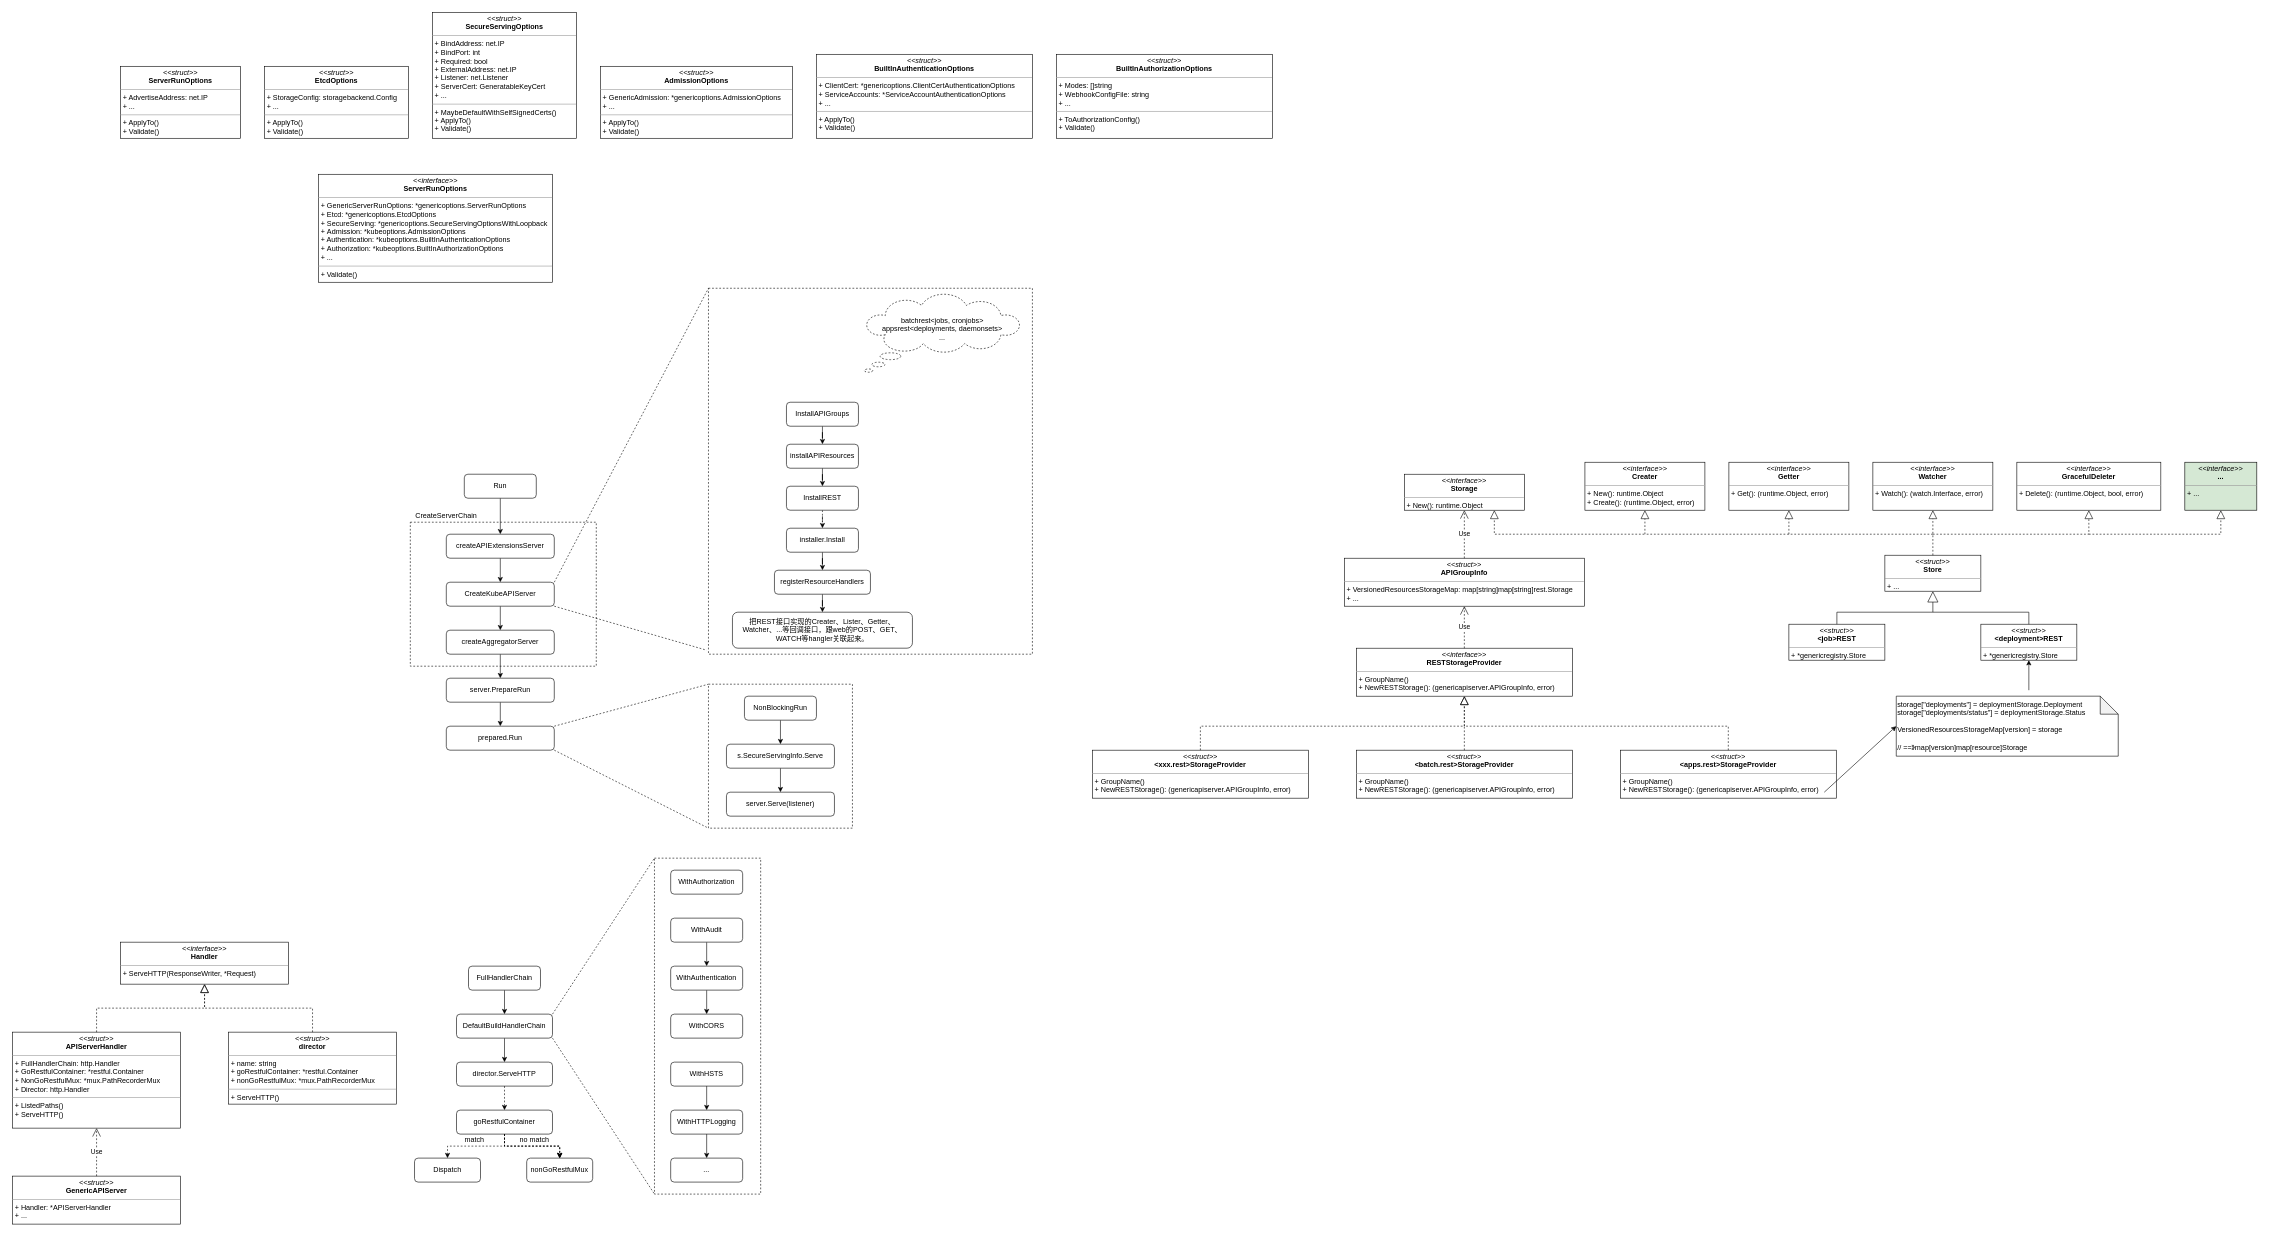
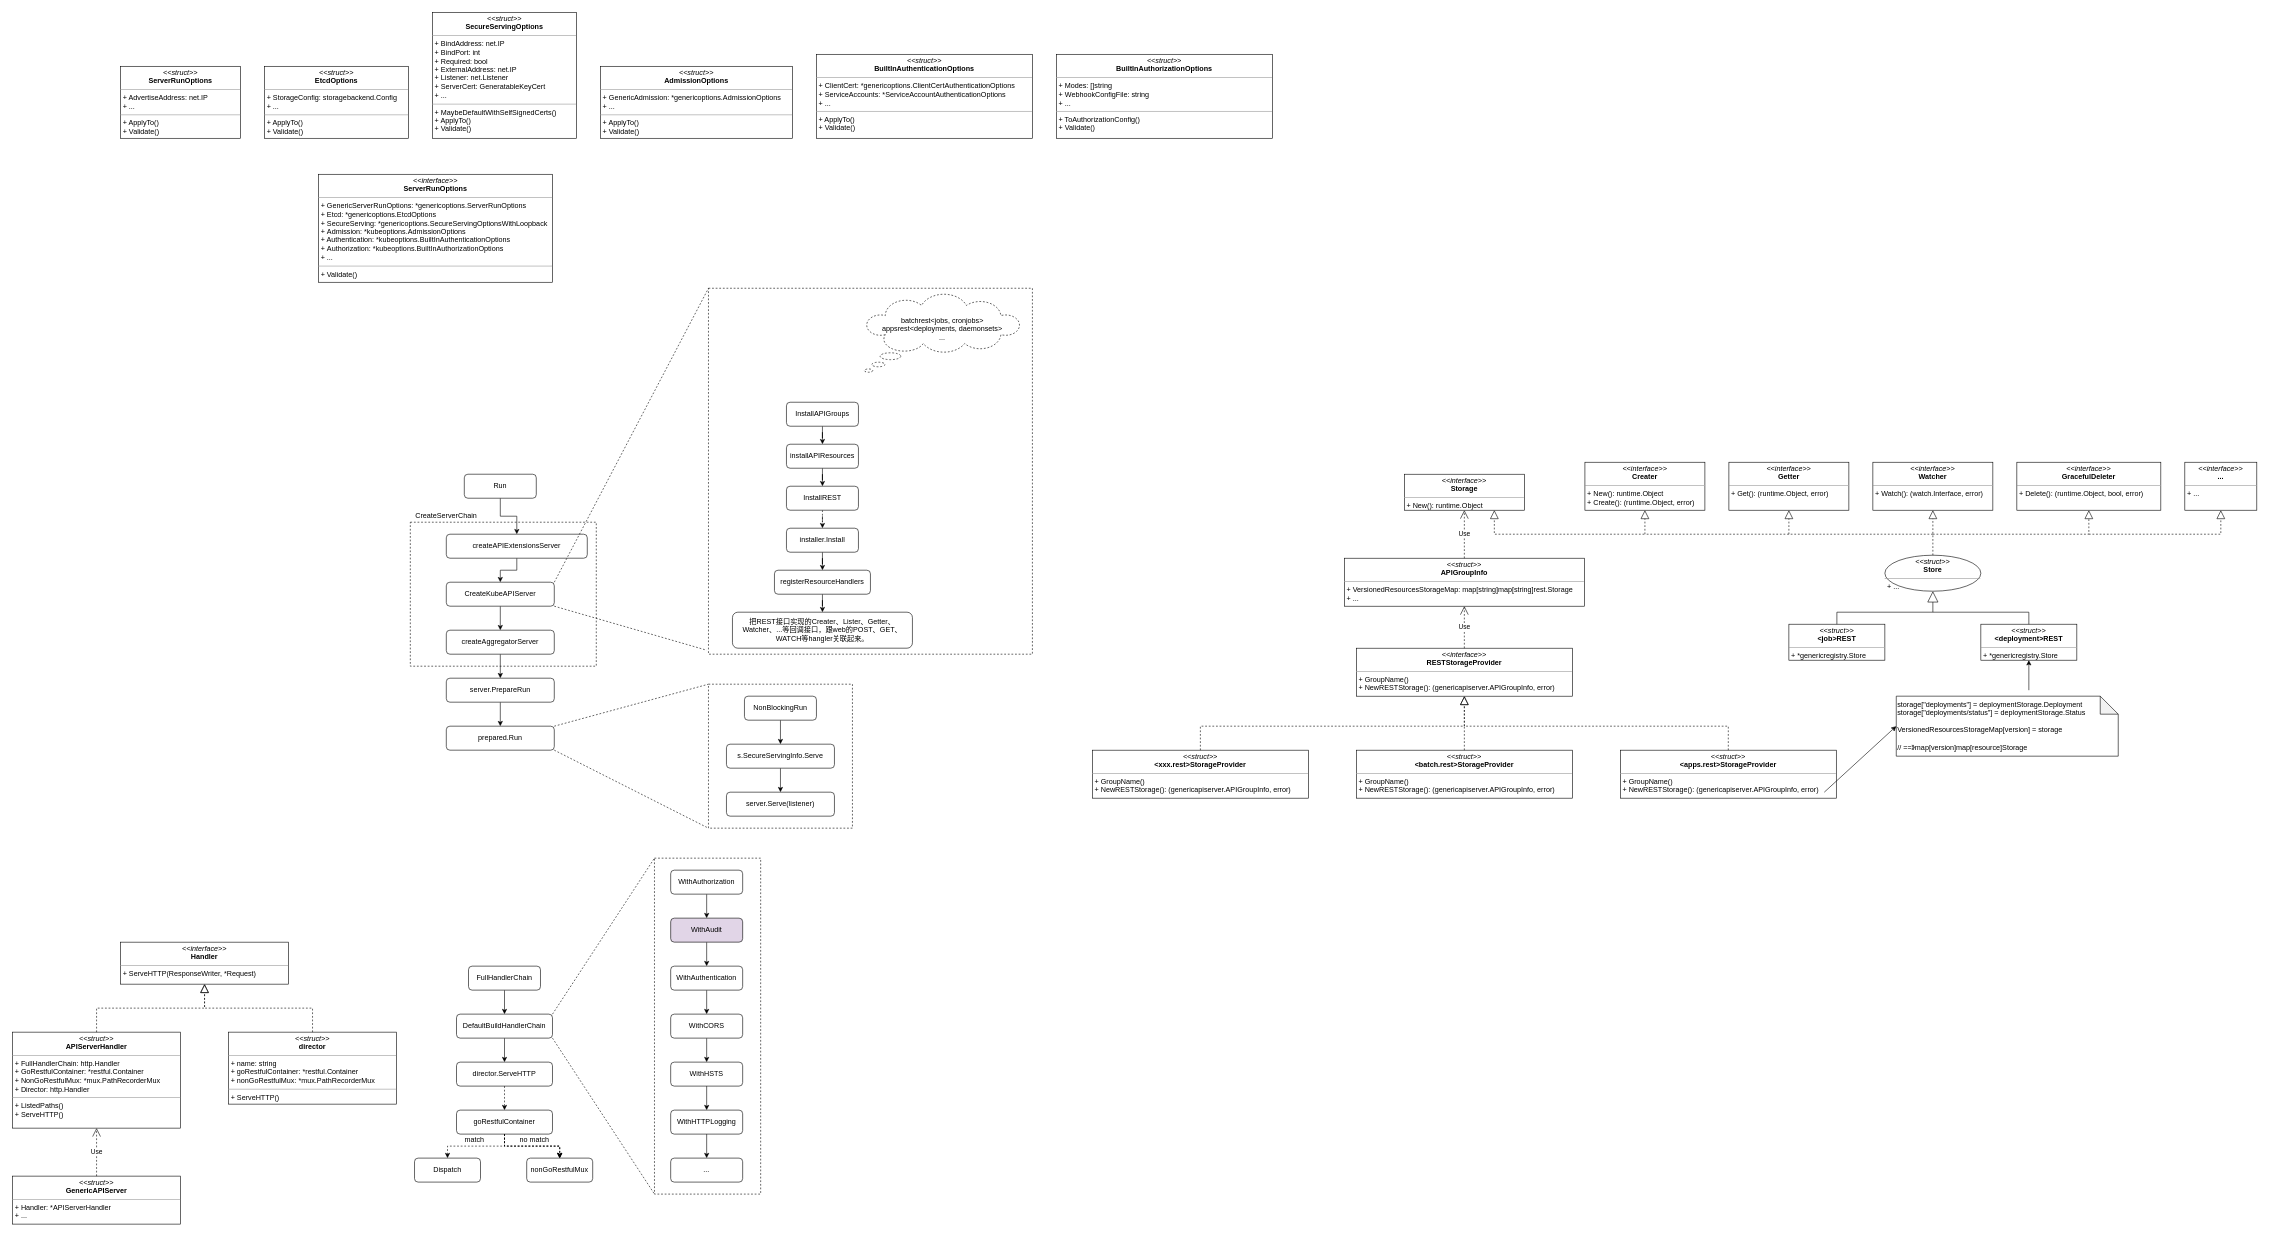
(2221, 486) -> (2221, 486)
(500, 546) -> (517, 546)
(1933, 573) -> (1933, 573)
none -> (707, 904)
(707, 930) -> (707, 930)
none -> (707, 1048)
